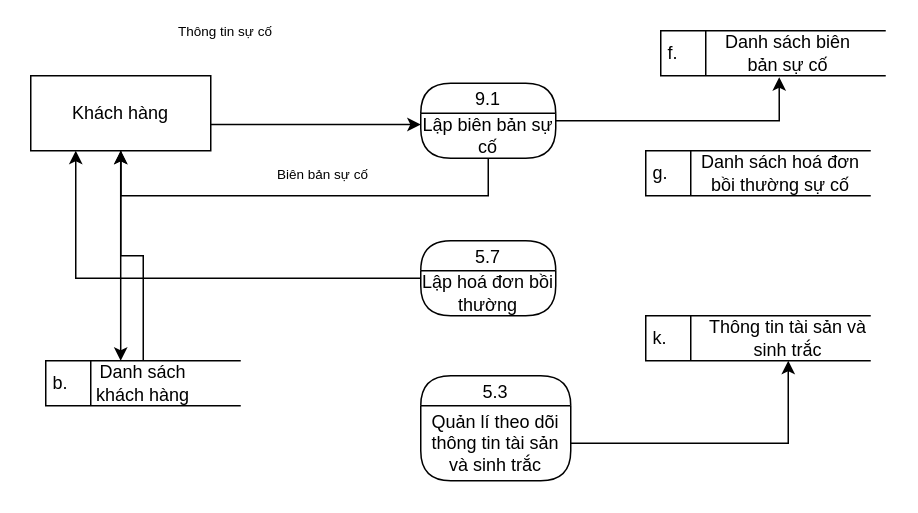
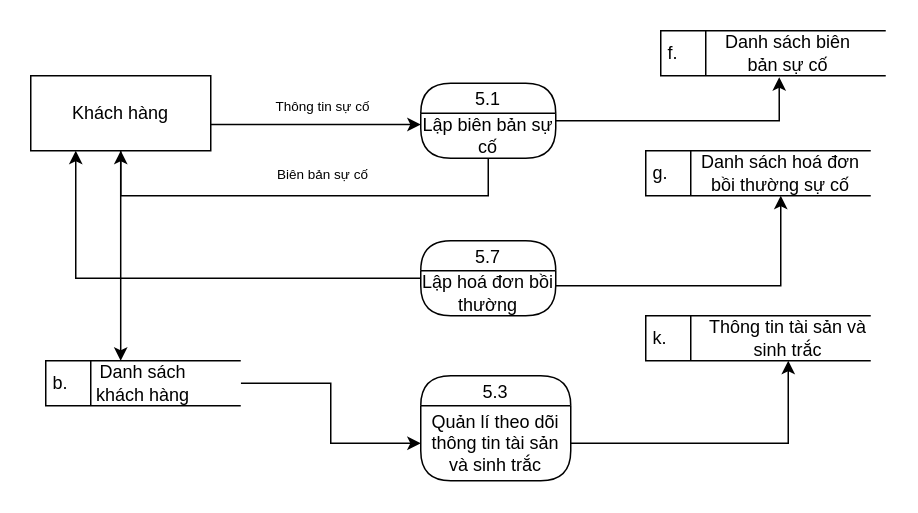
(226, 31) -> (323, 106)
(488, 99) -> (488, 99)
none -> (708, 286)
(143, 299) -> (331, 408)
